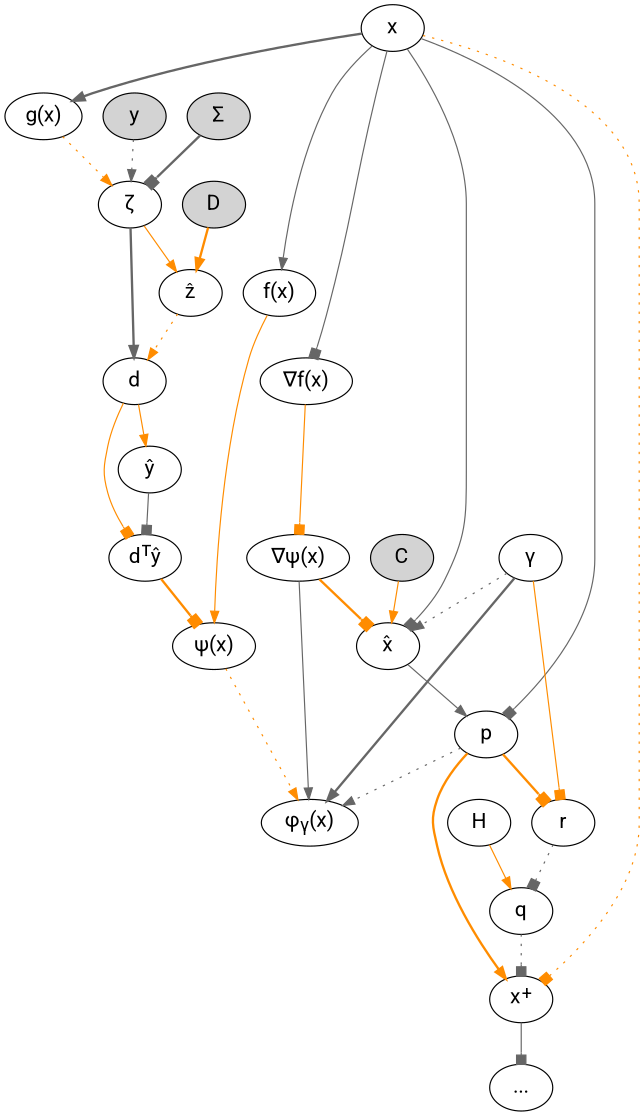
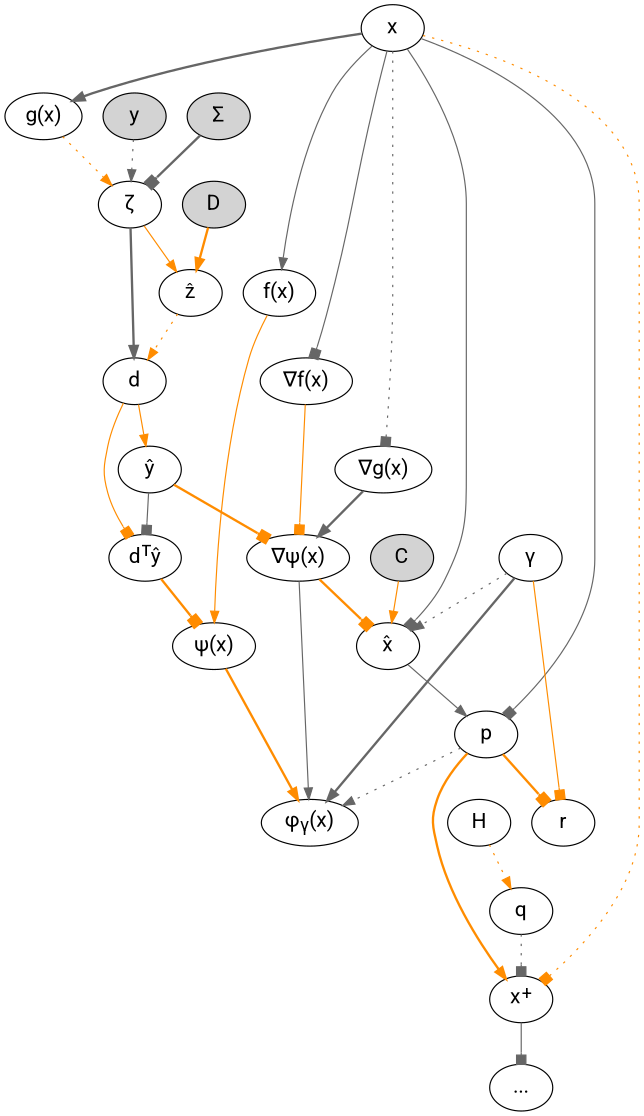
none -> (383, 470)
none -> (214, 508)
(259, 729) -> (259, 729)
(498, 862) -> (498, 862)
(545, 862) -> none
